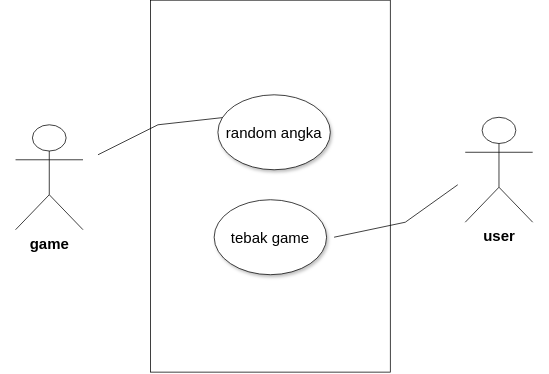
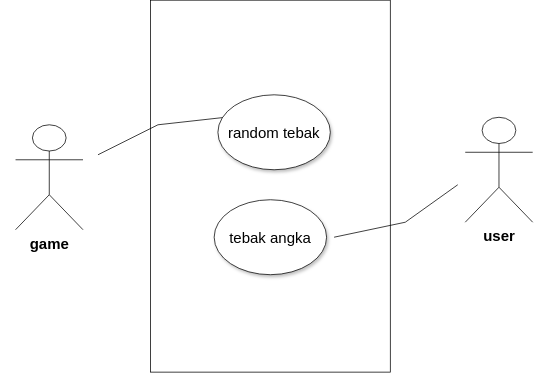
(274, 132) -> (274, 132)
(270, 237) -> (270, 237)
